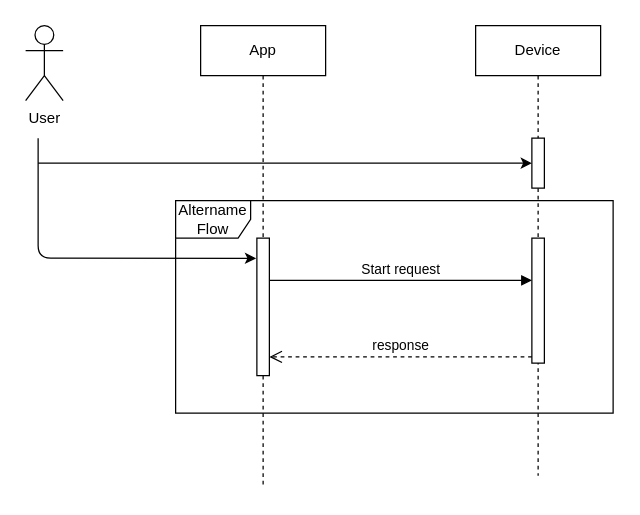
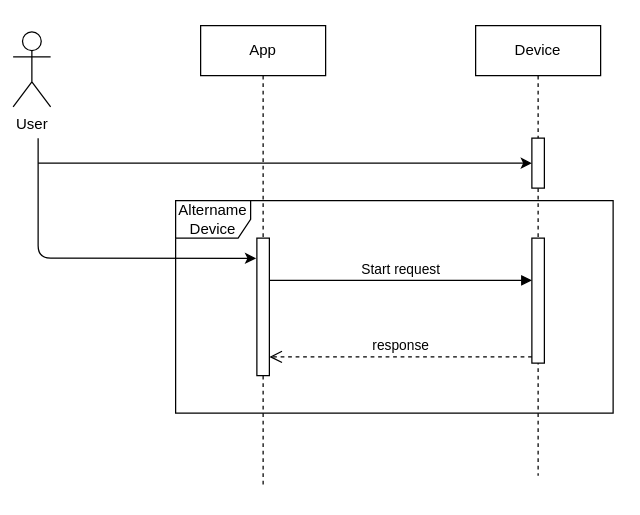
(44, 63) -> (32, 69)
(213, 219) -> (213, 219)
